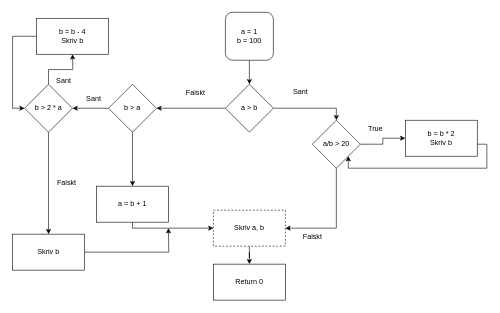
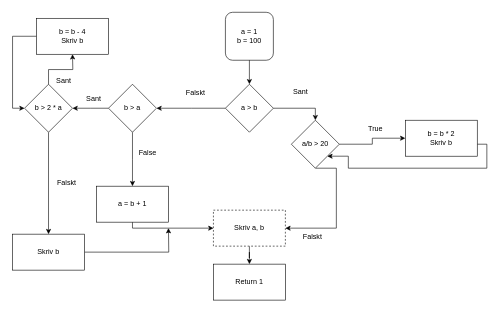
(336, 144) -> (315, 144)
none -> (147, 153)
(249, 282) -> (249, 282)
